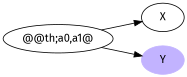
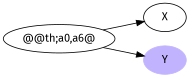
(58, 39) -> (59, 39)
